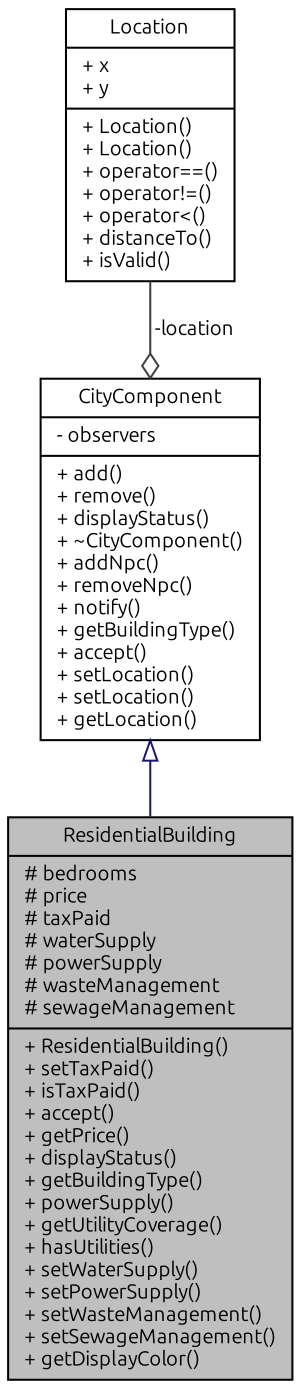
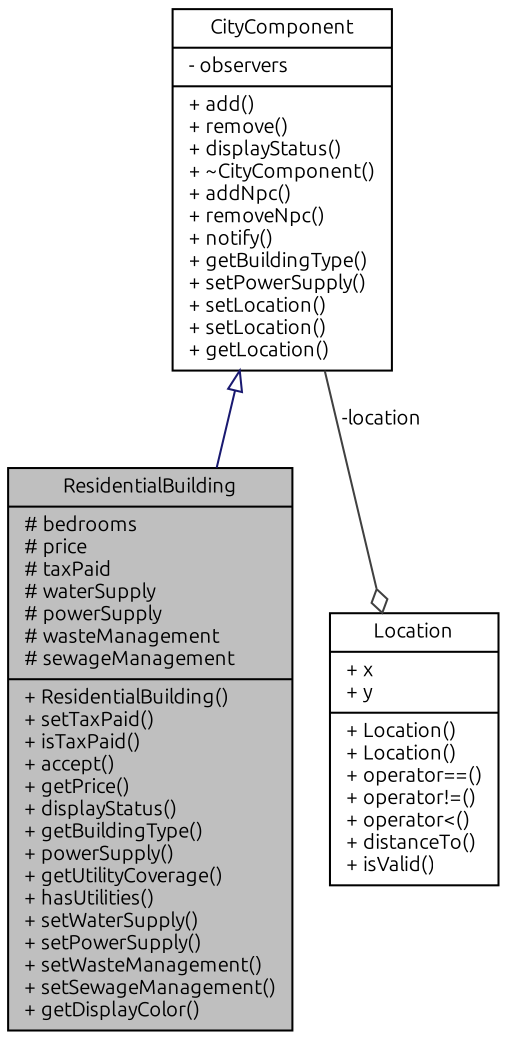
(150, 318) -> (351, 480)
(103, 653) -> (278, 283)
